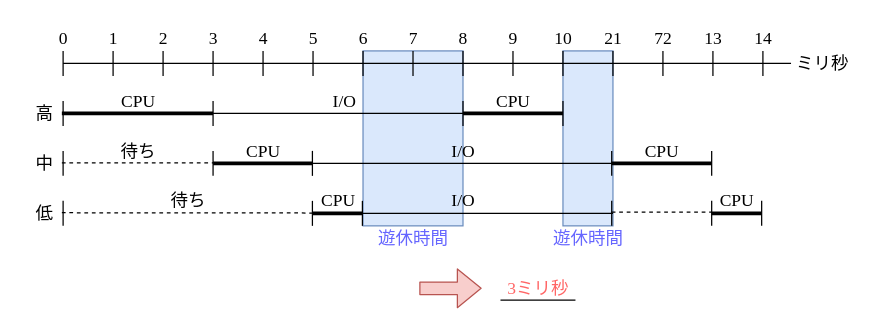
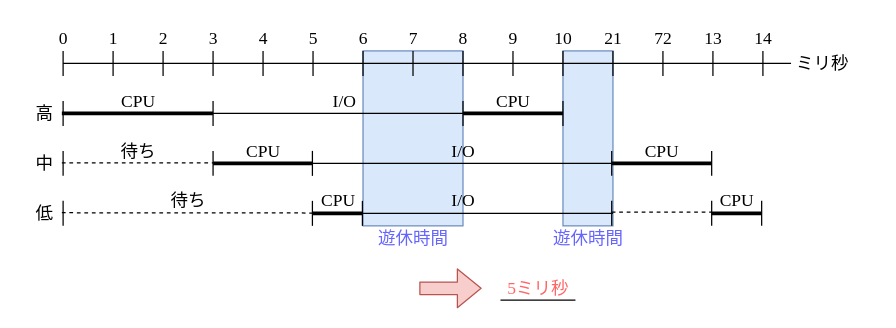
(539, 290) -> (539, 290)
